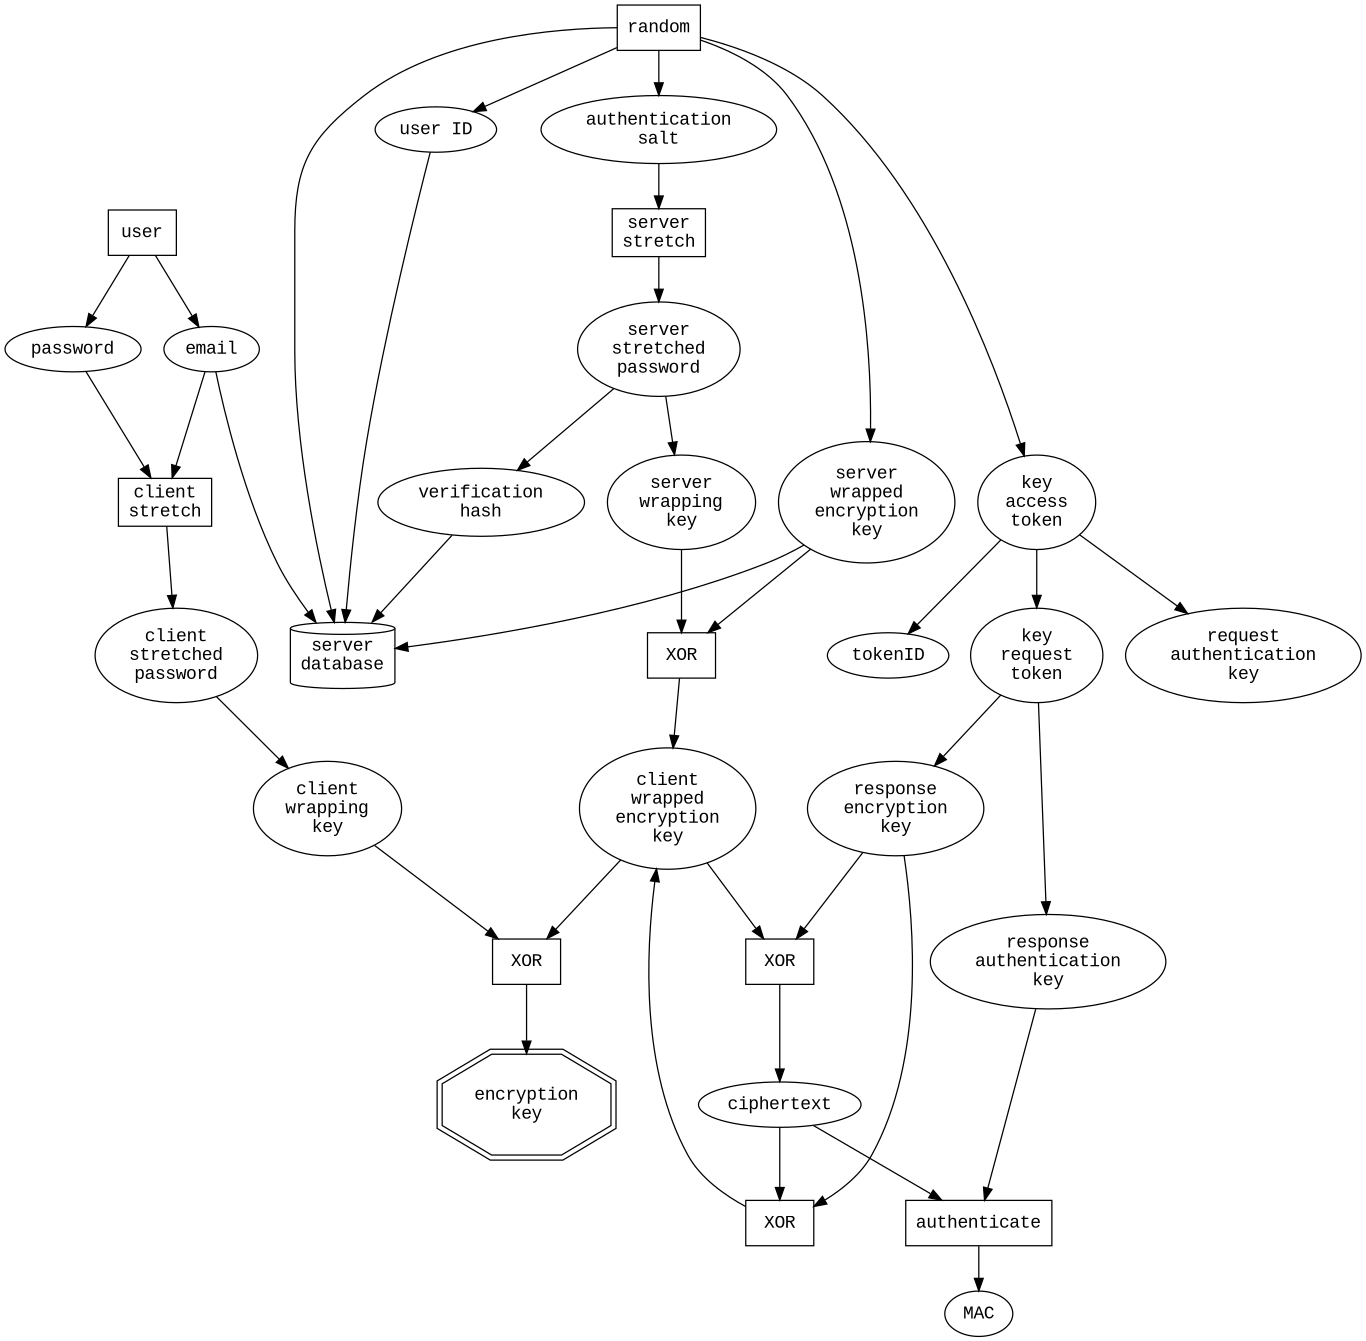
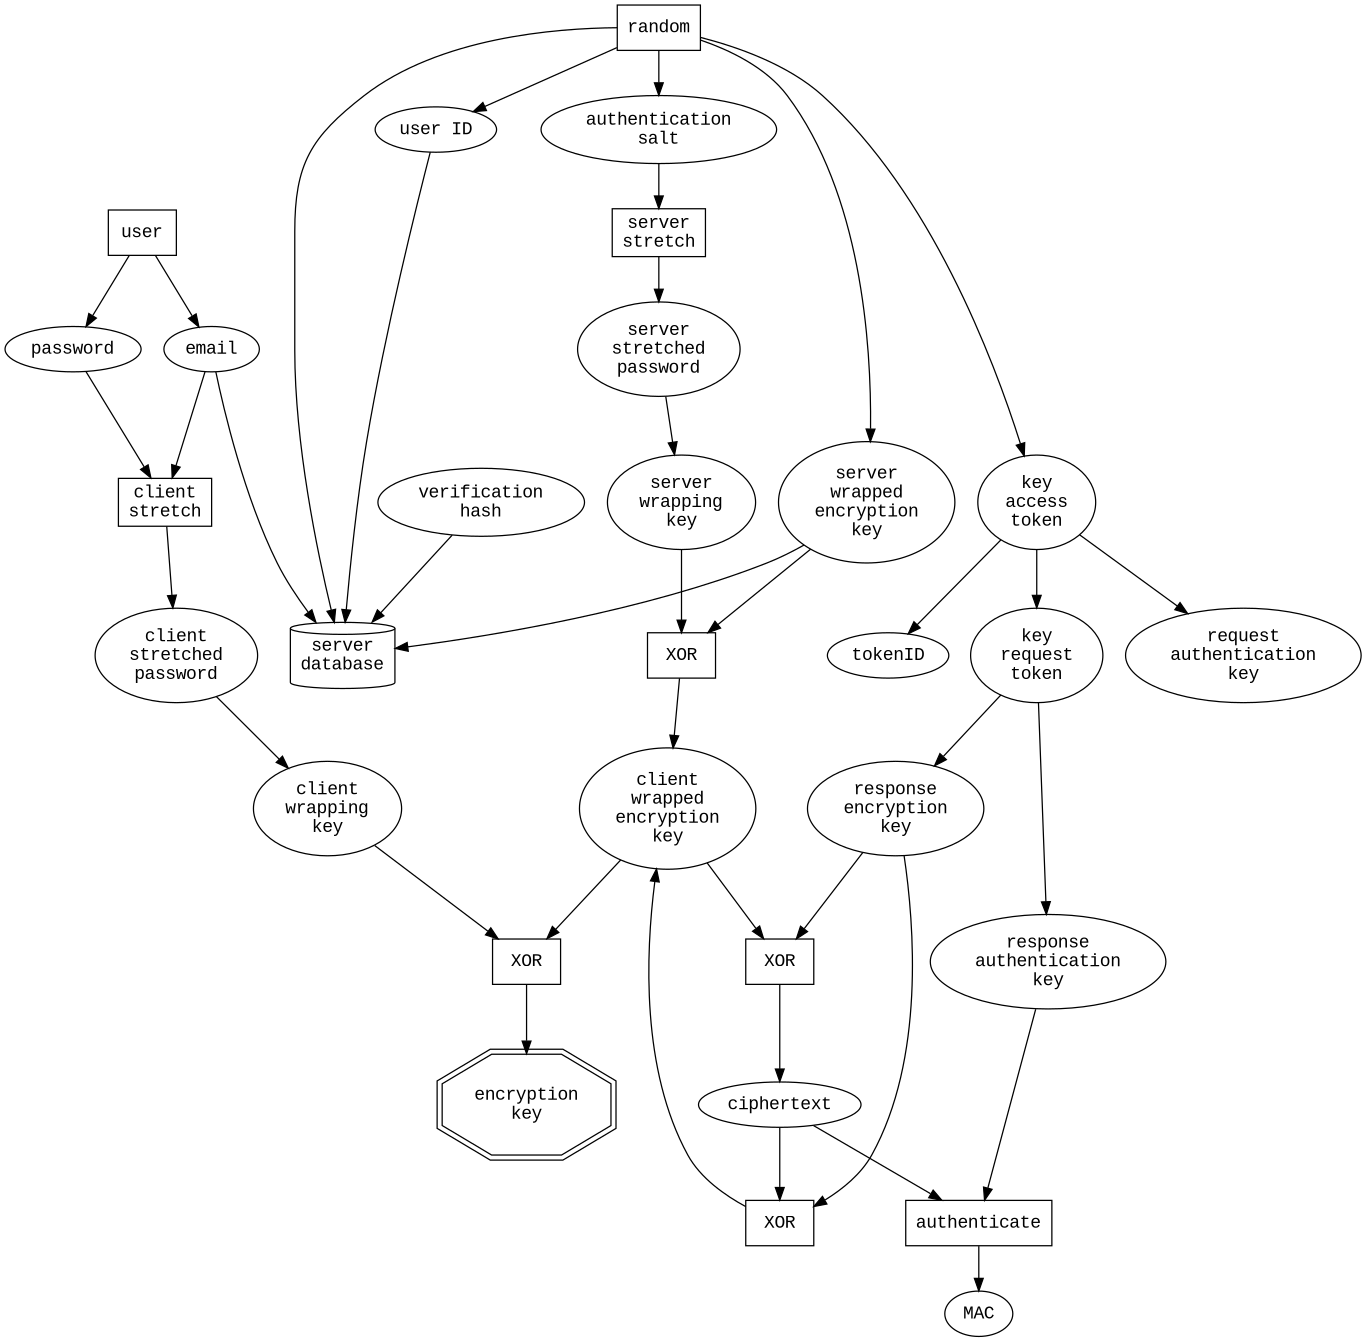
(570, 425) -> none
